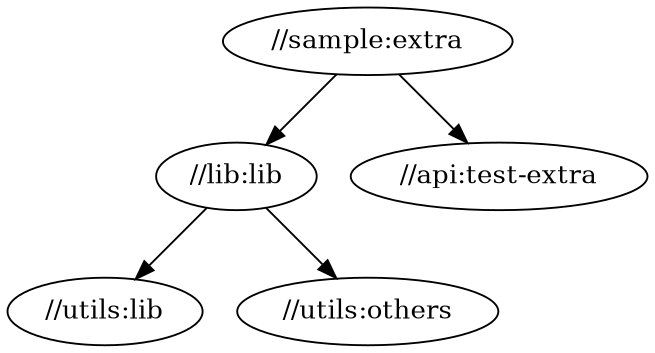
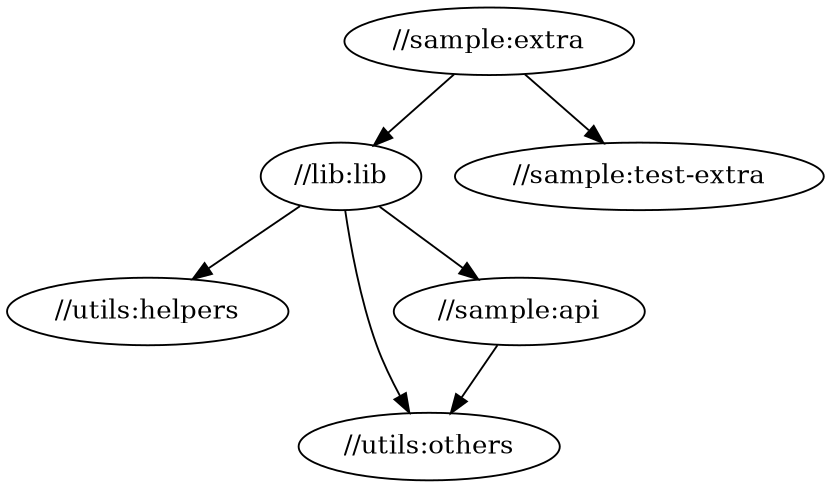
(499, 176) -> (639, 176)
(105, 311) -> (148, 311)
none -> (519, 311)
